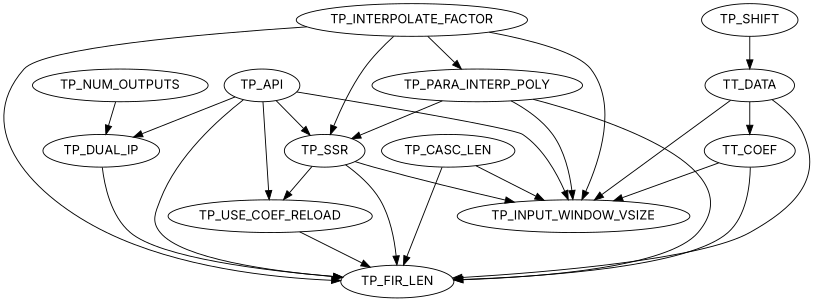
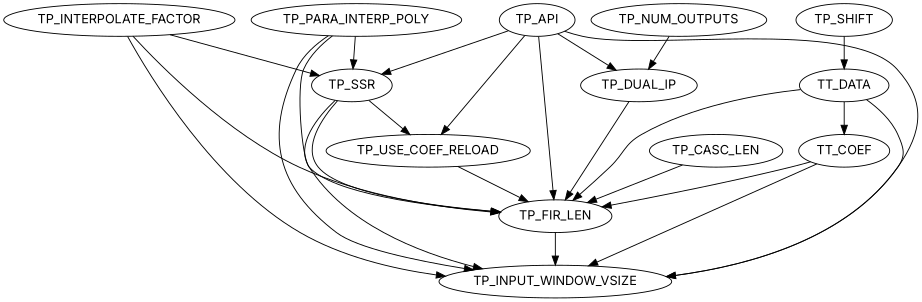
(441, 49) -> none
(506, 181) -> (555, 244)
